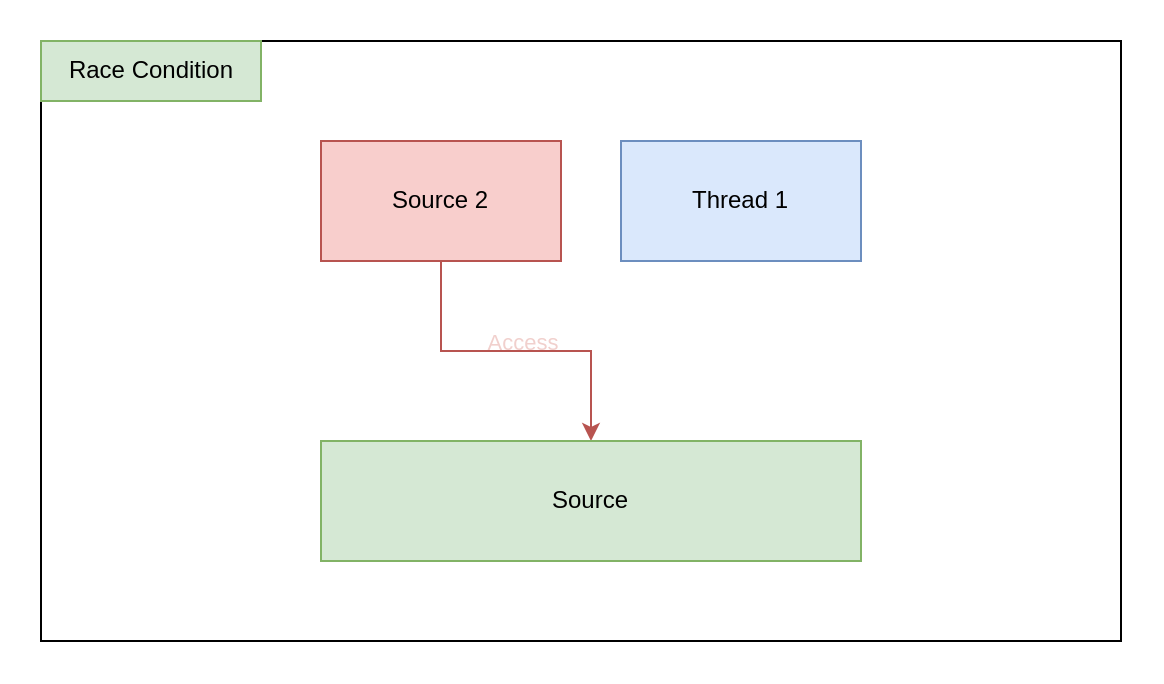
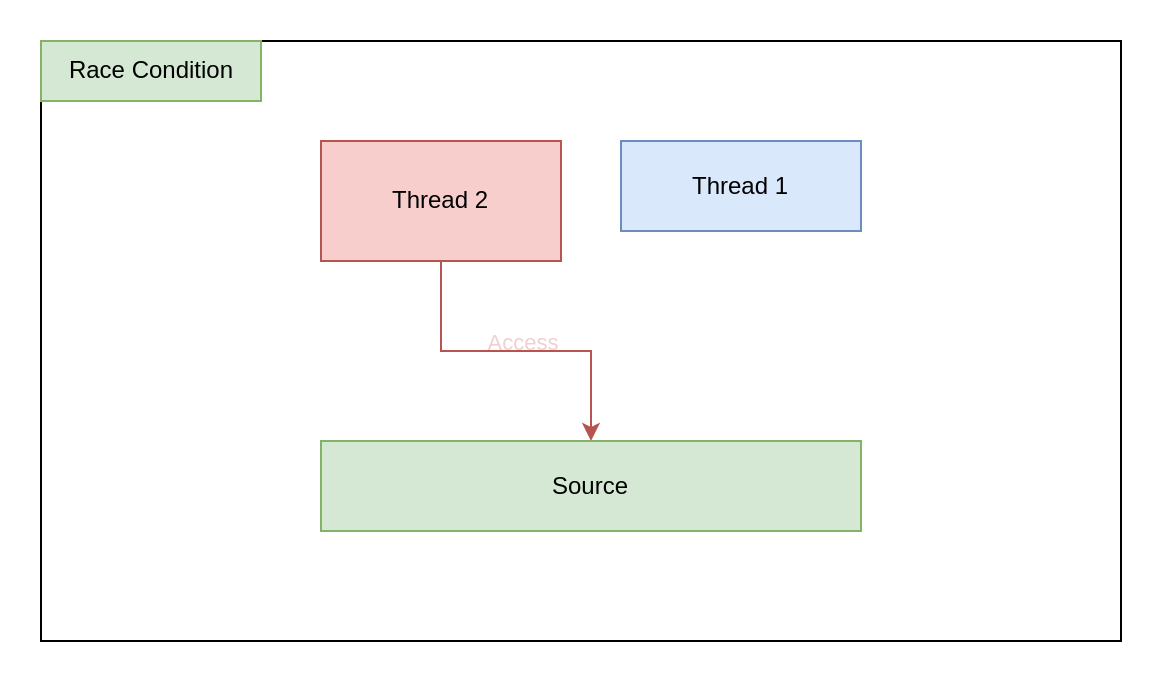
(441, 201) -> (441, 201)
(741, 201) -> (741, 186)
(591, 501) -> (591, 486)
